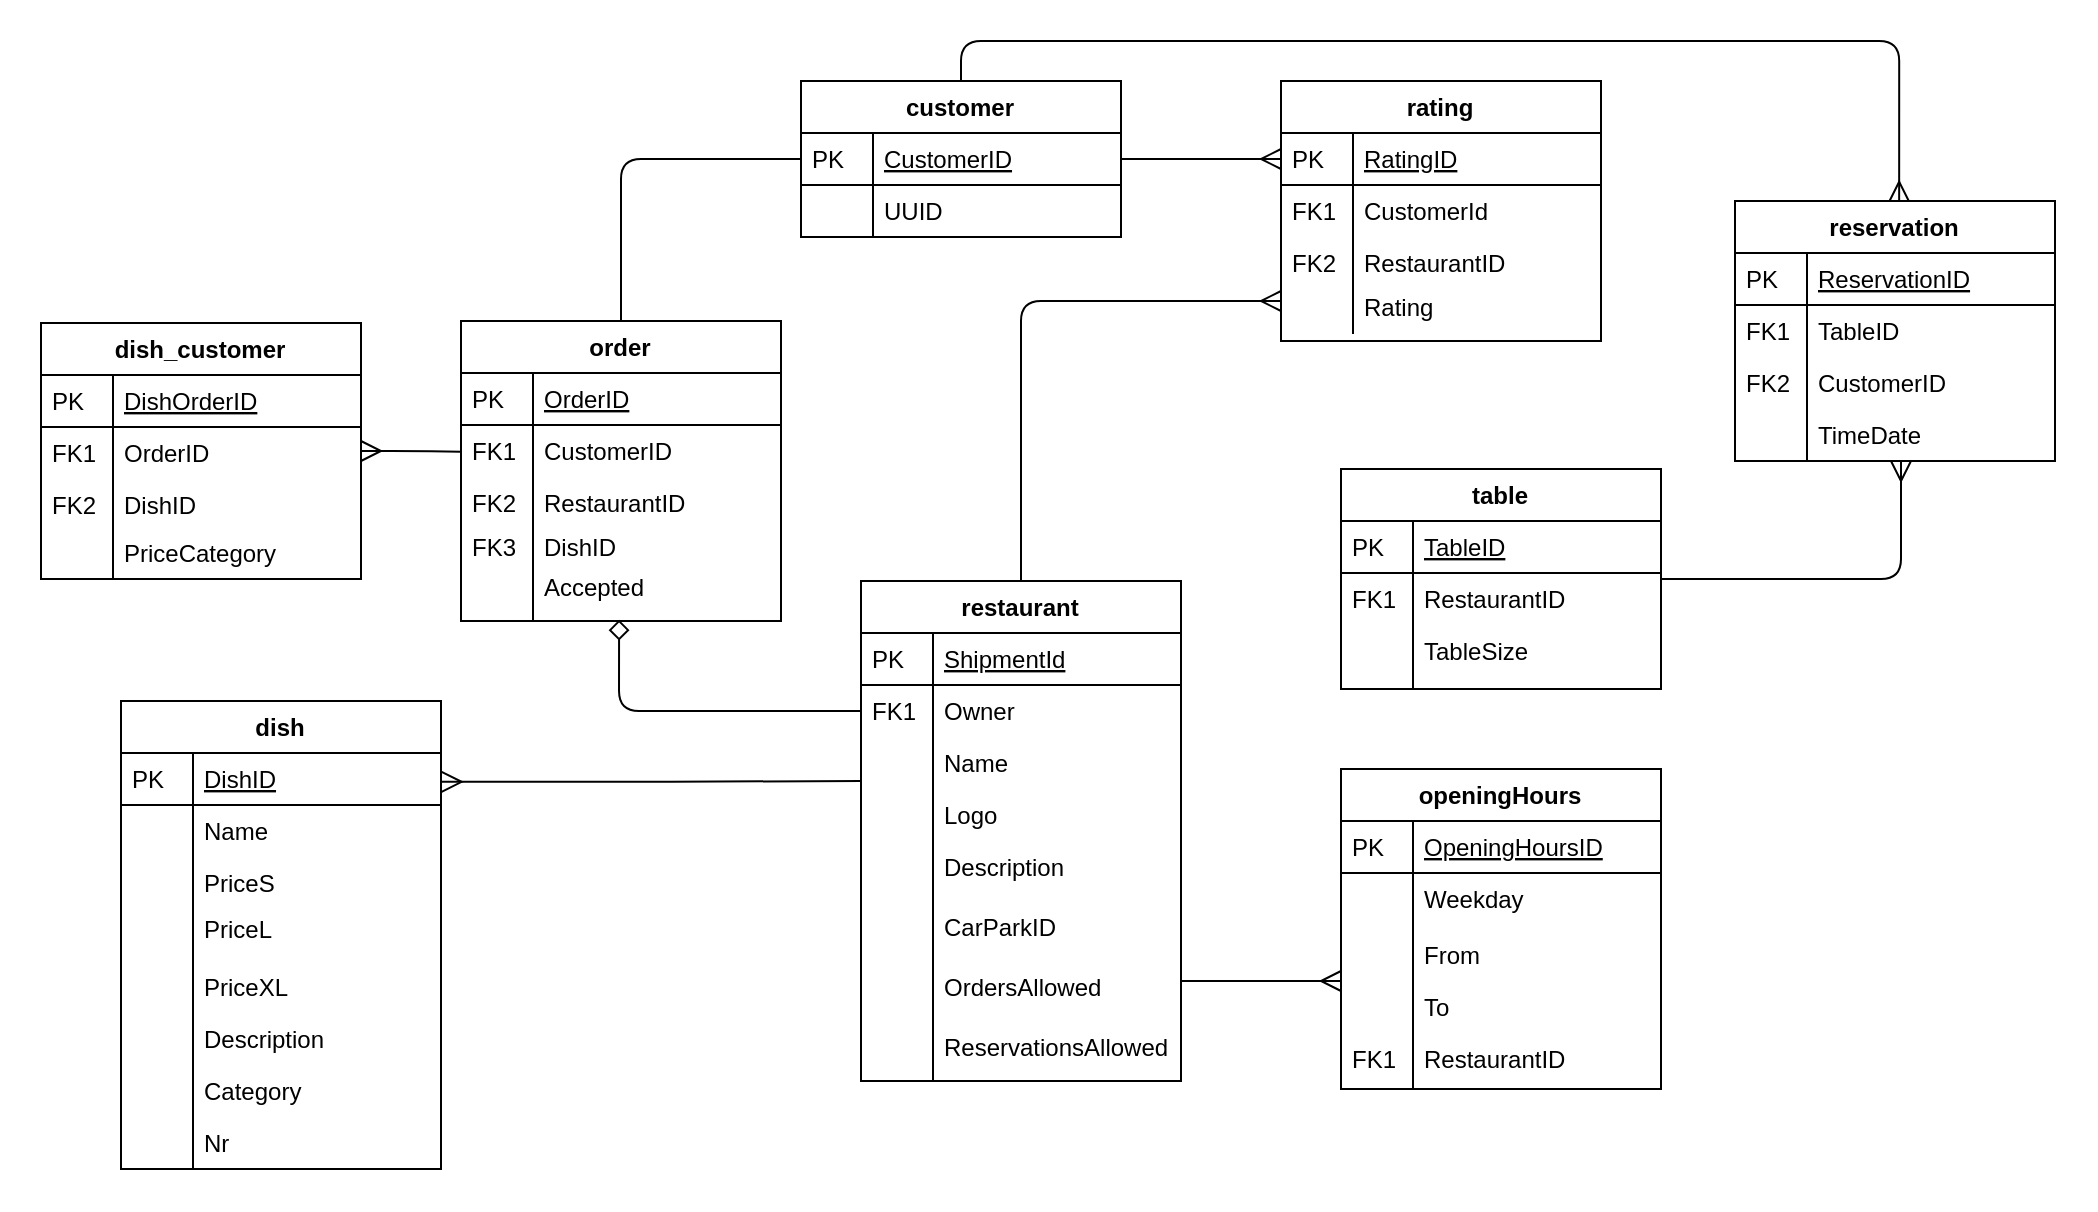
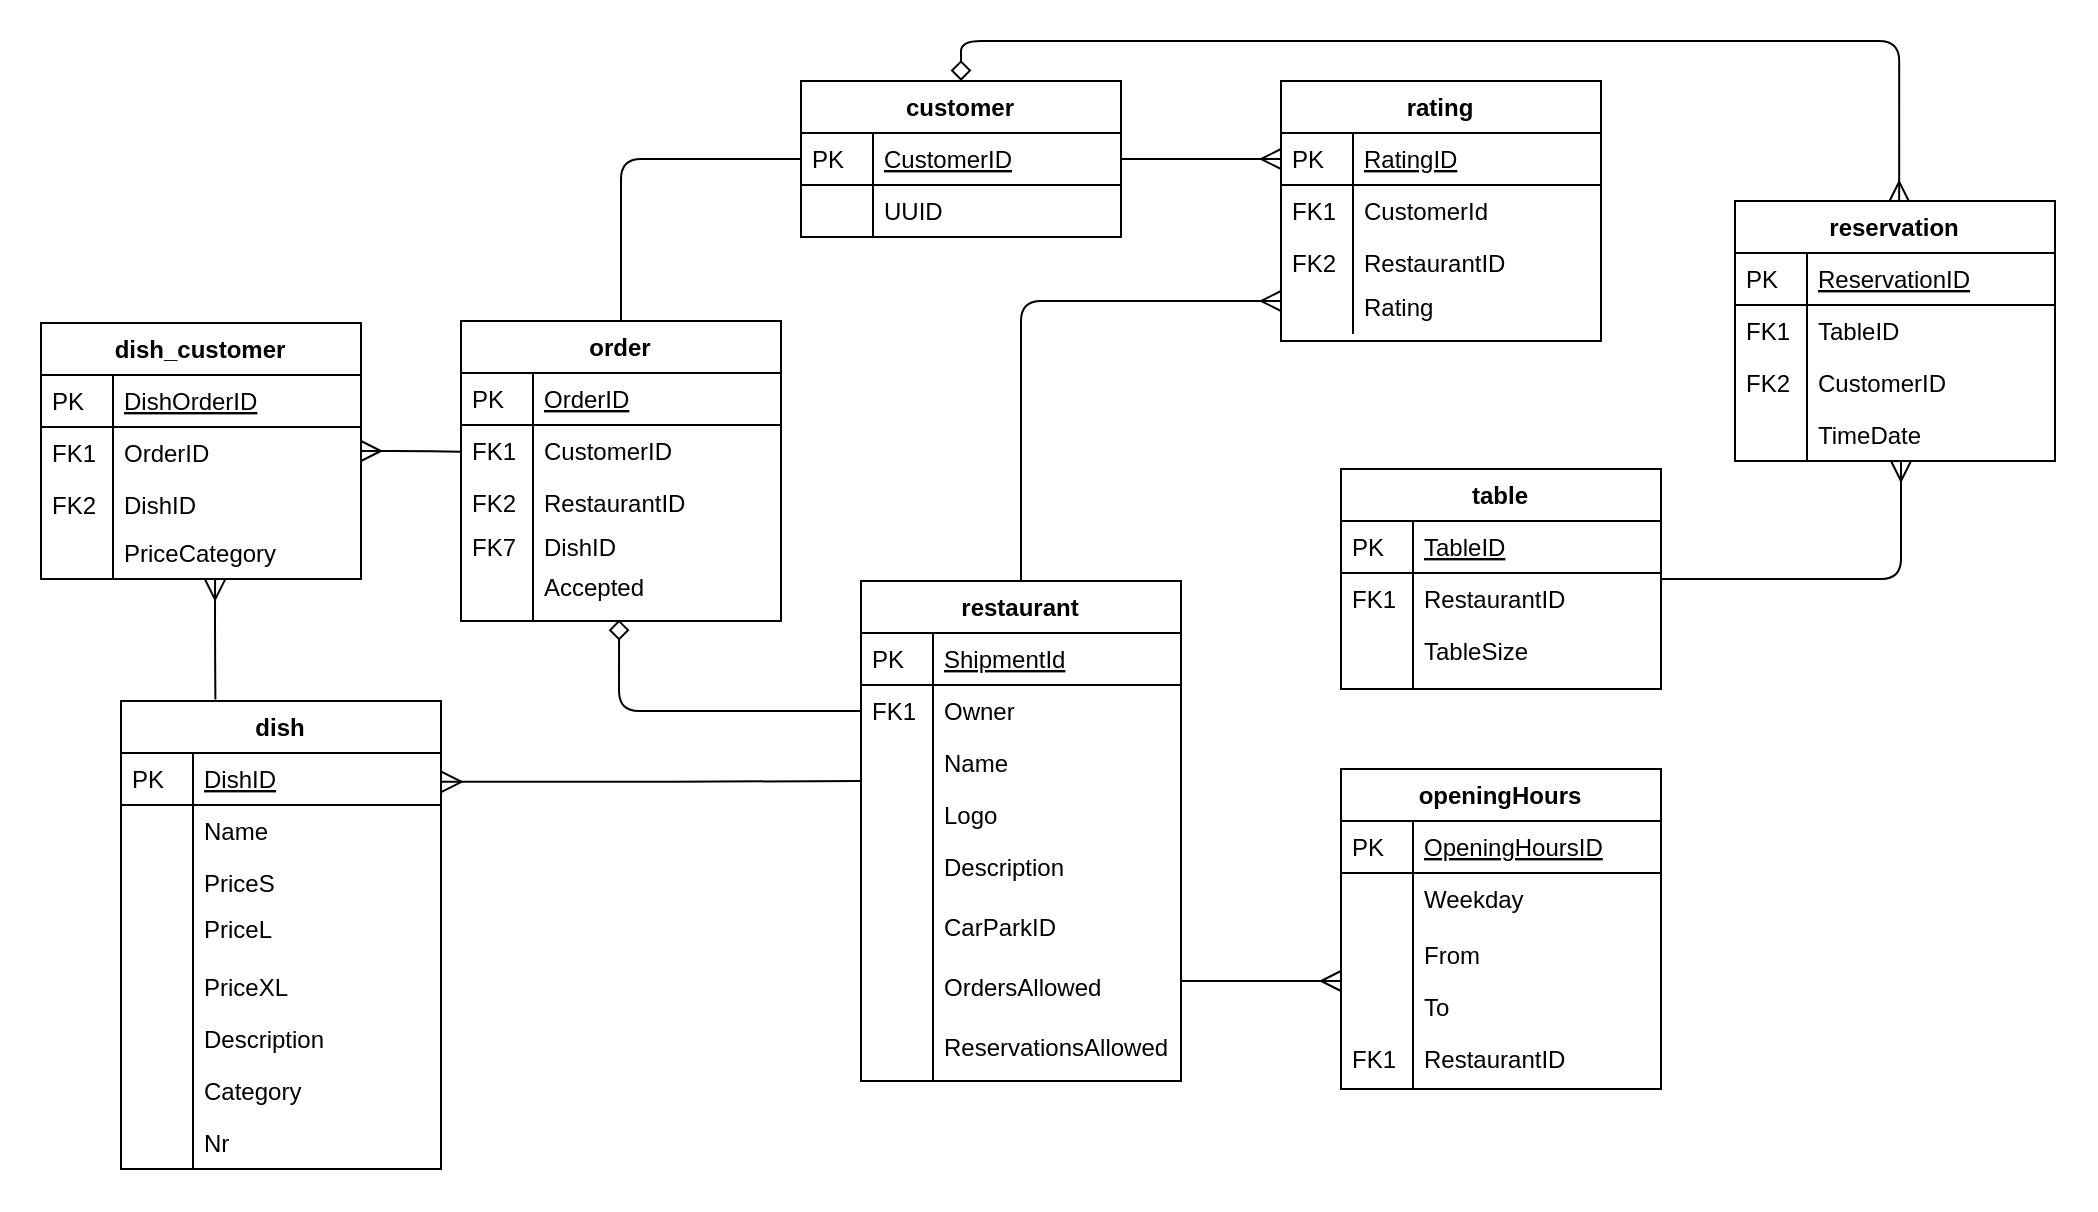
(961, 60) -> (962, 48)
(492, 548) -> (492, 548)
none -> (215, 641)
